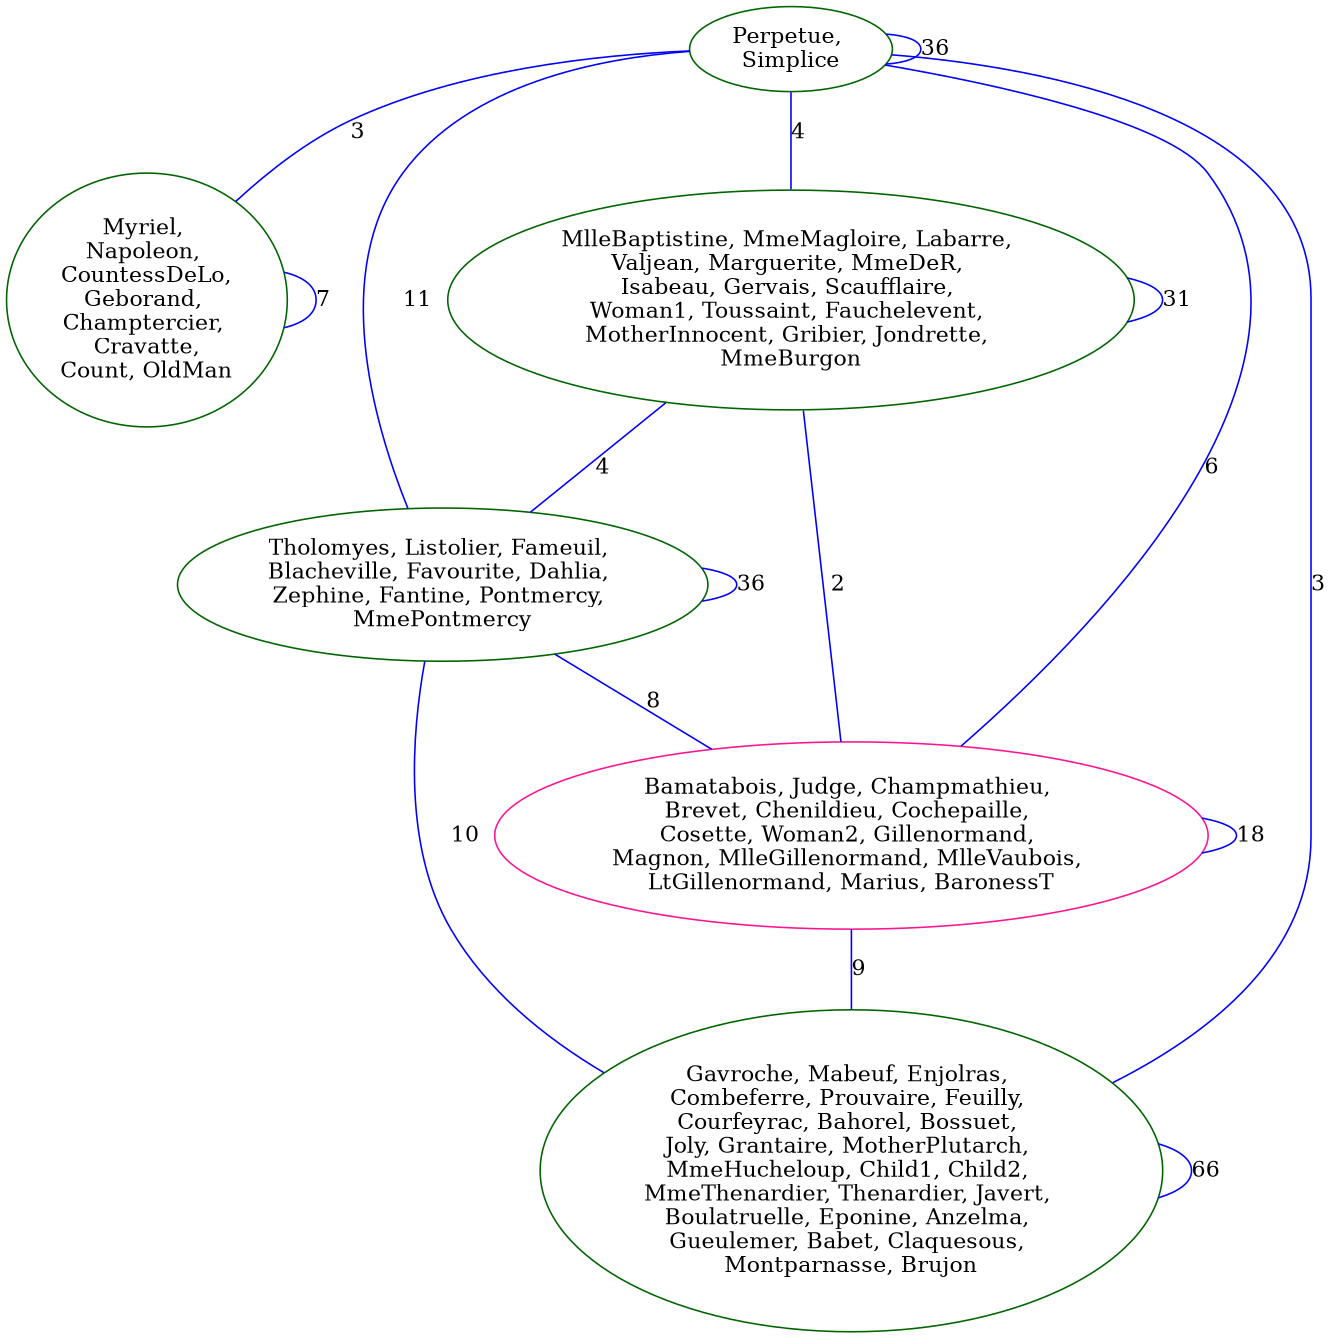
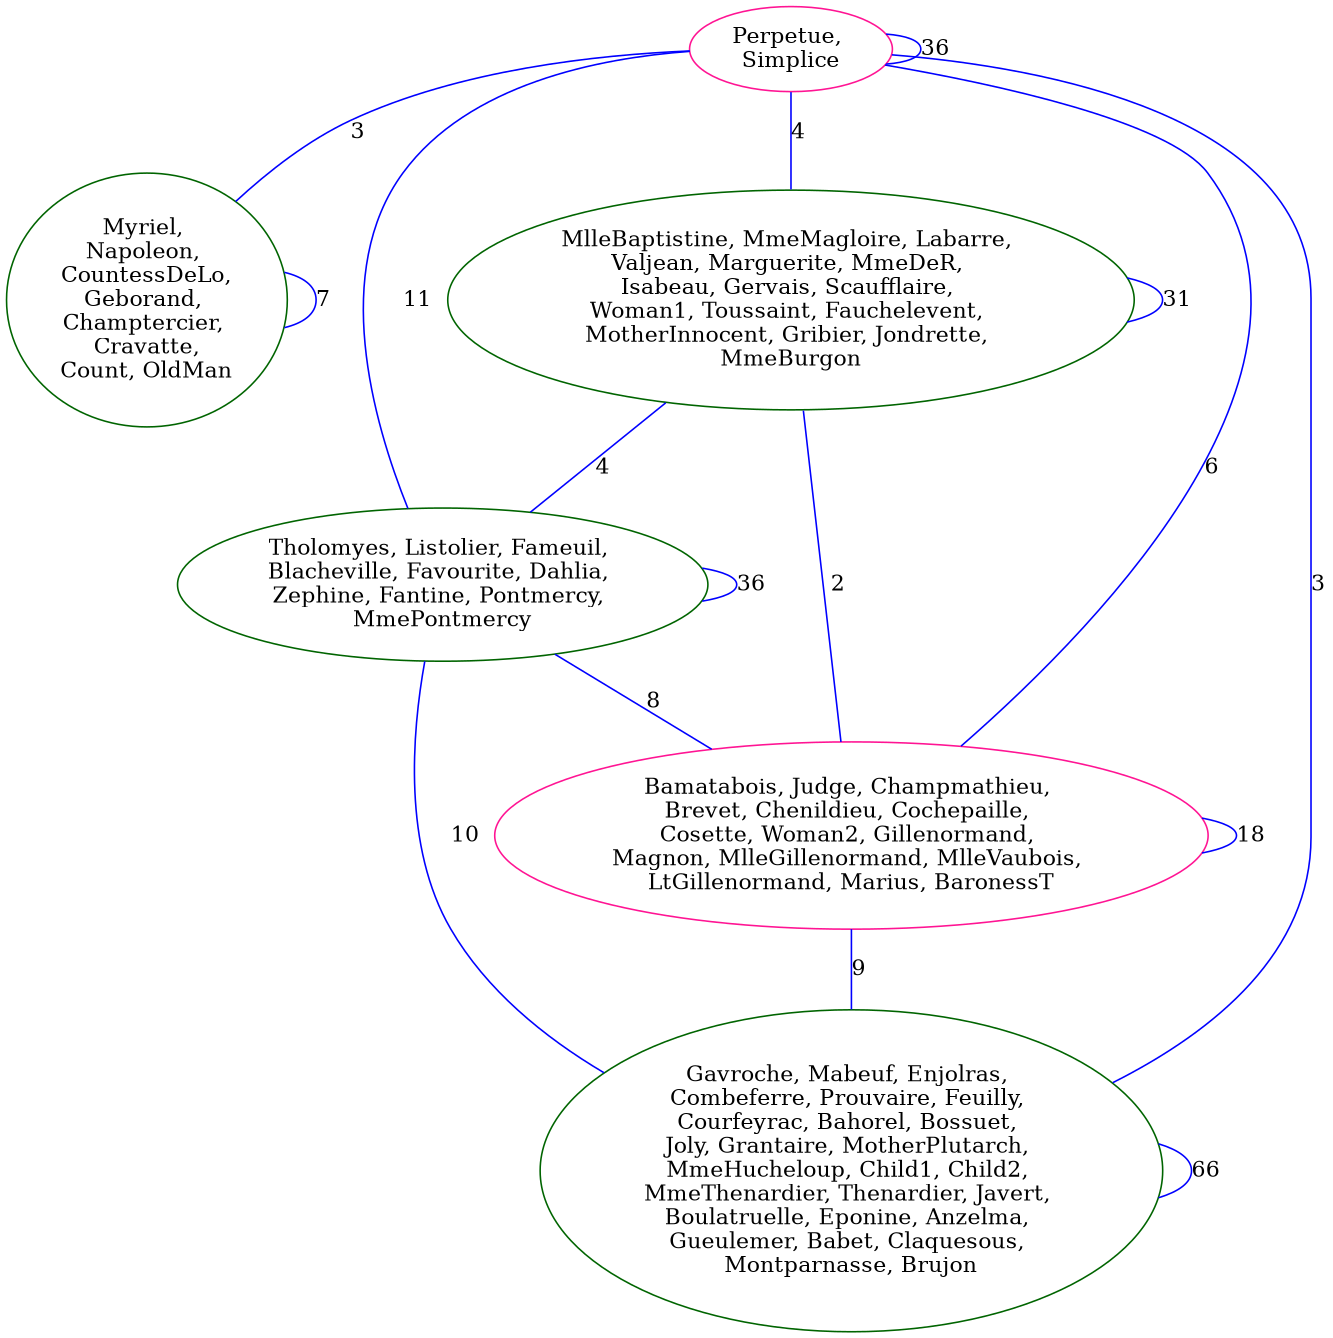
(791, 49) -> (791, 49)
